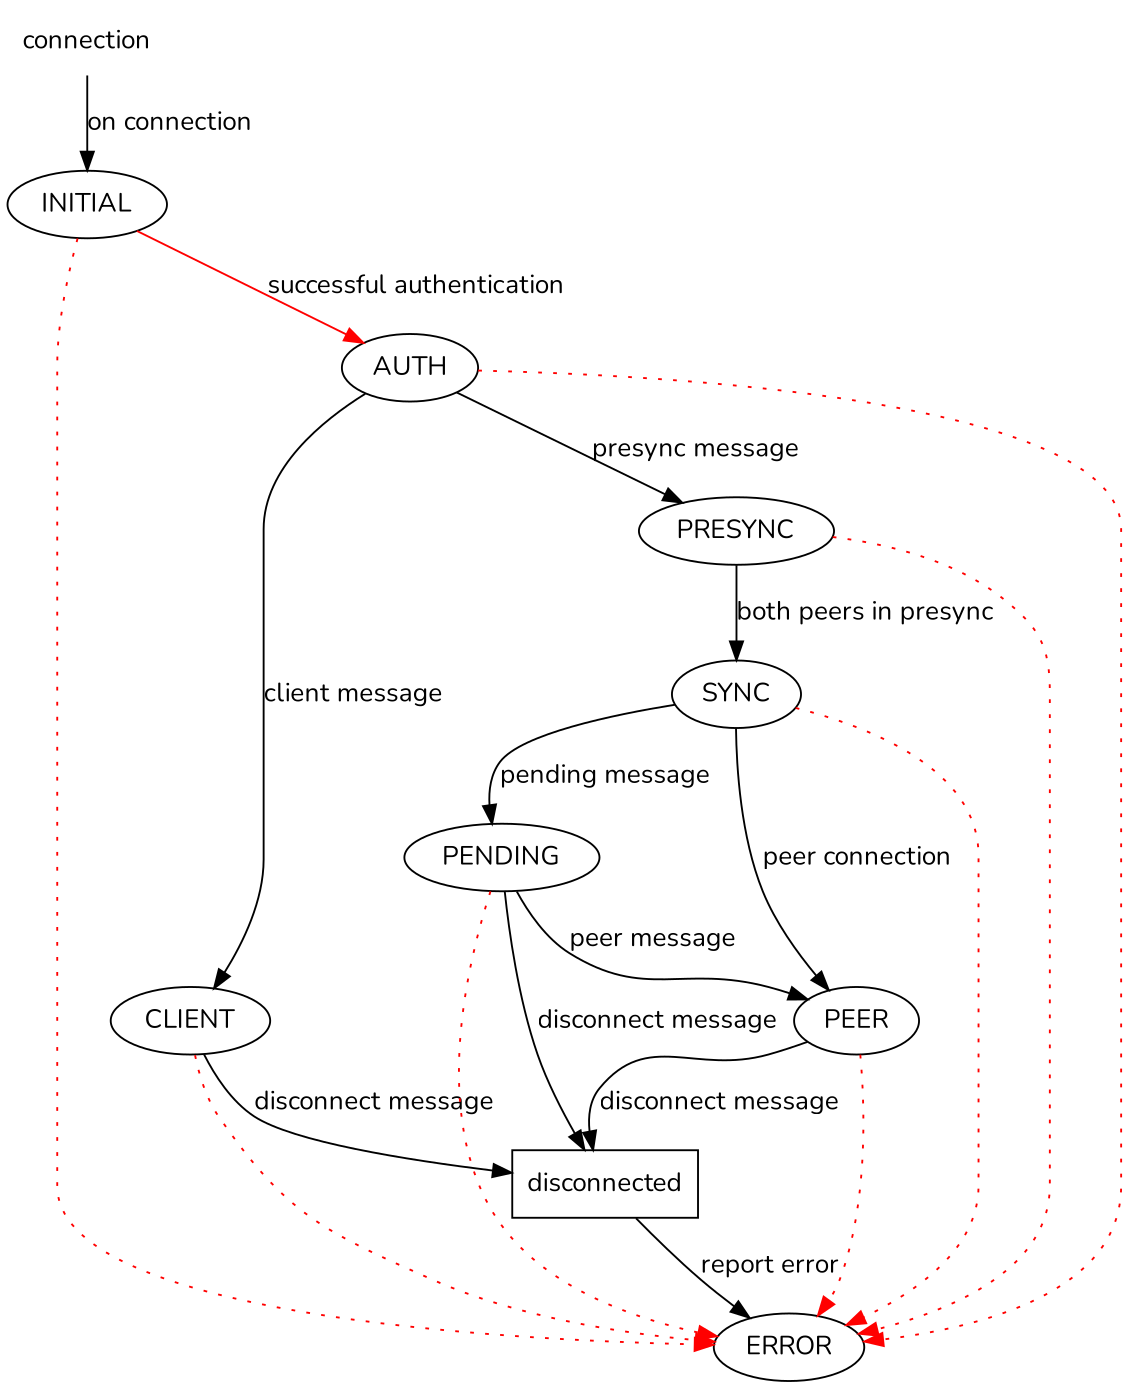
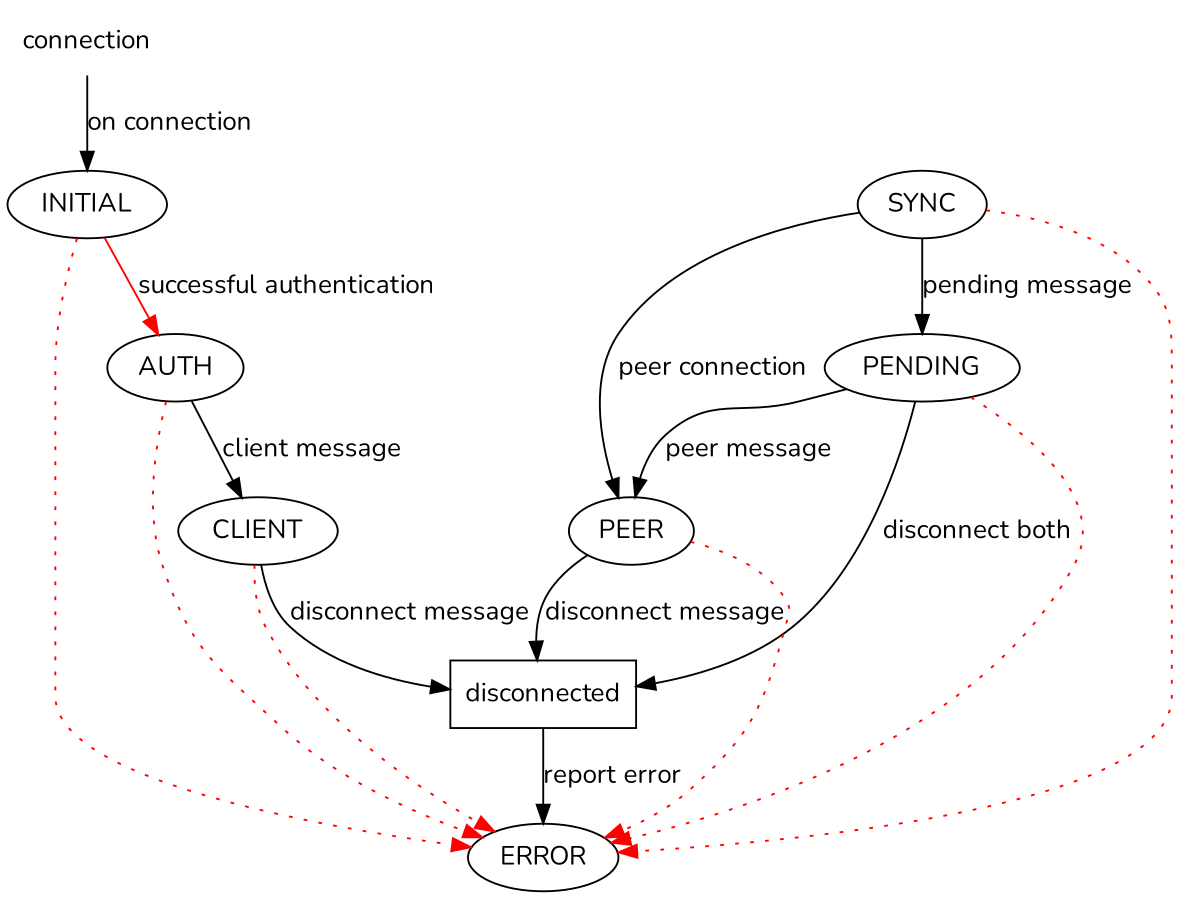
(736, 531) -> none
(658, 1021) -> (978, 531)
